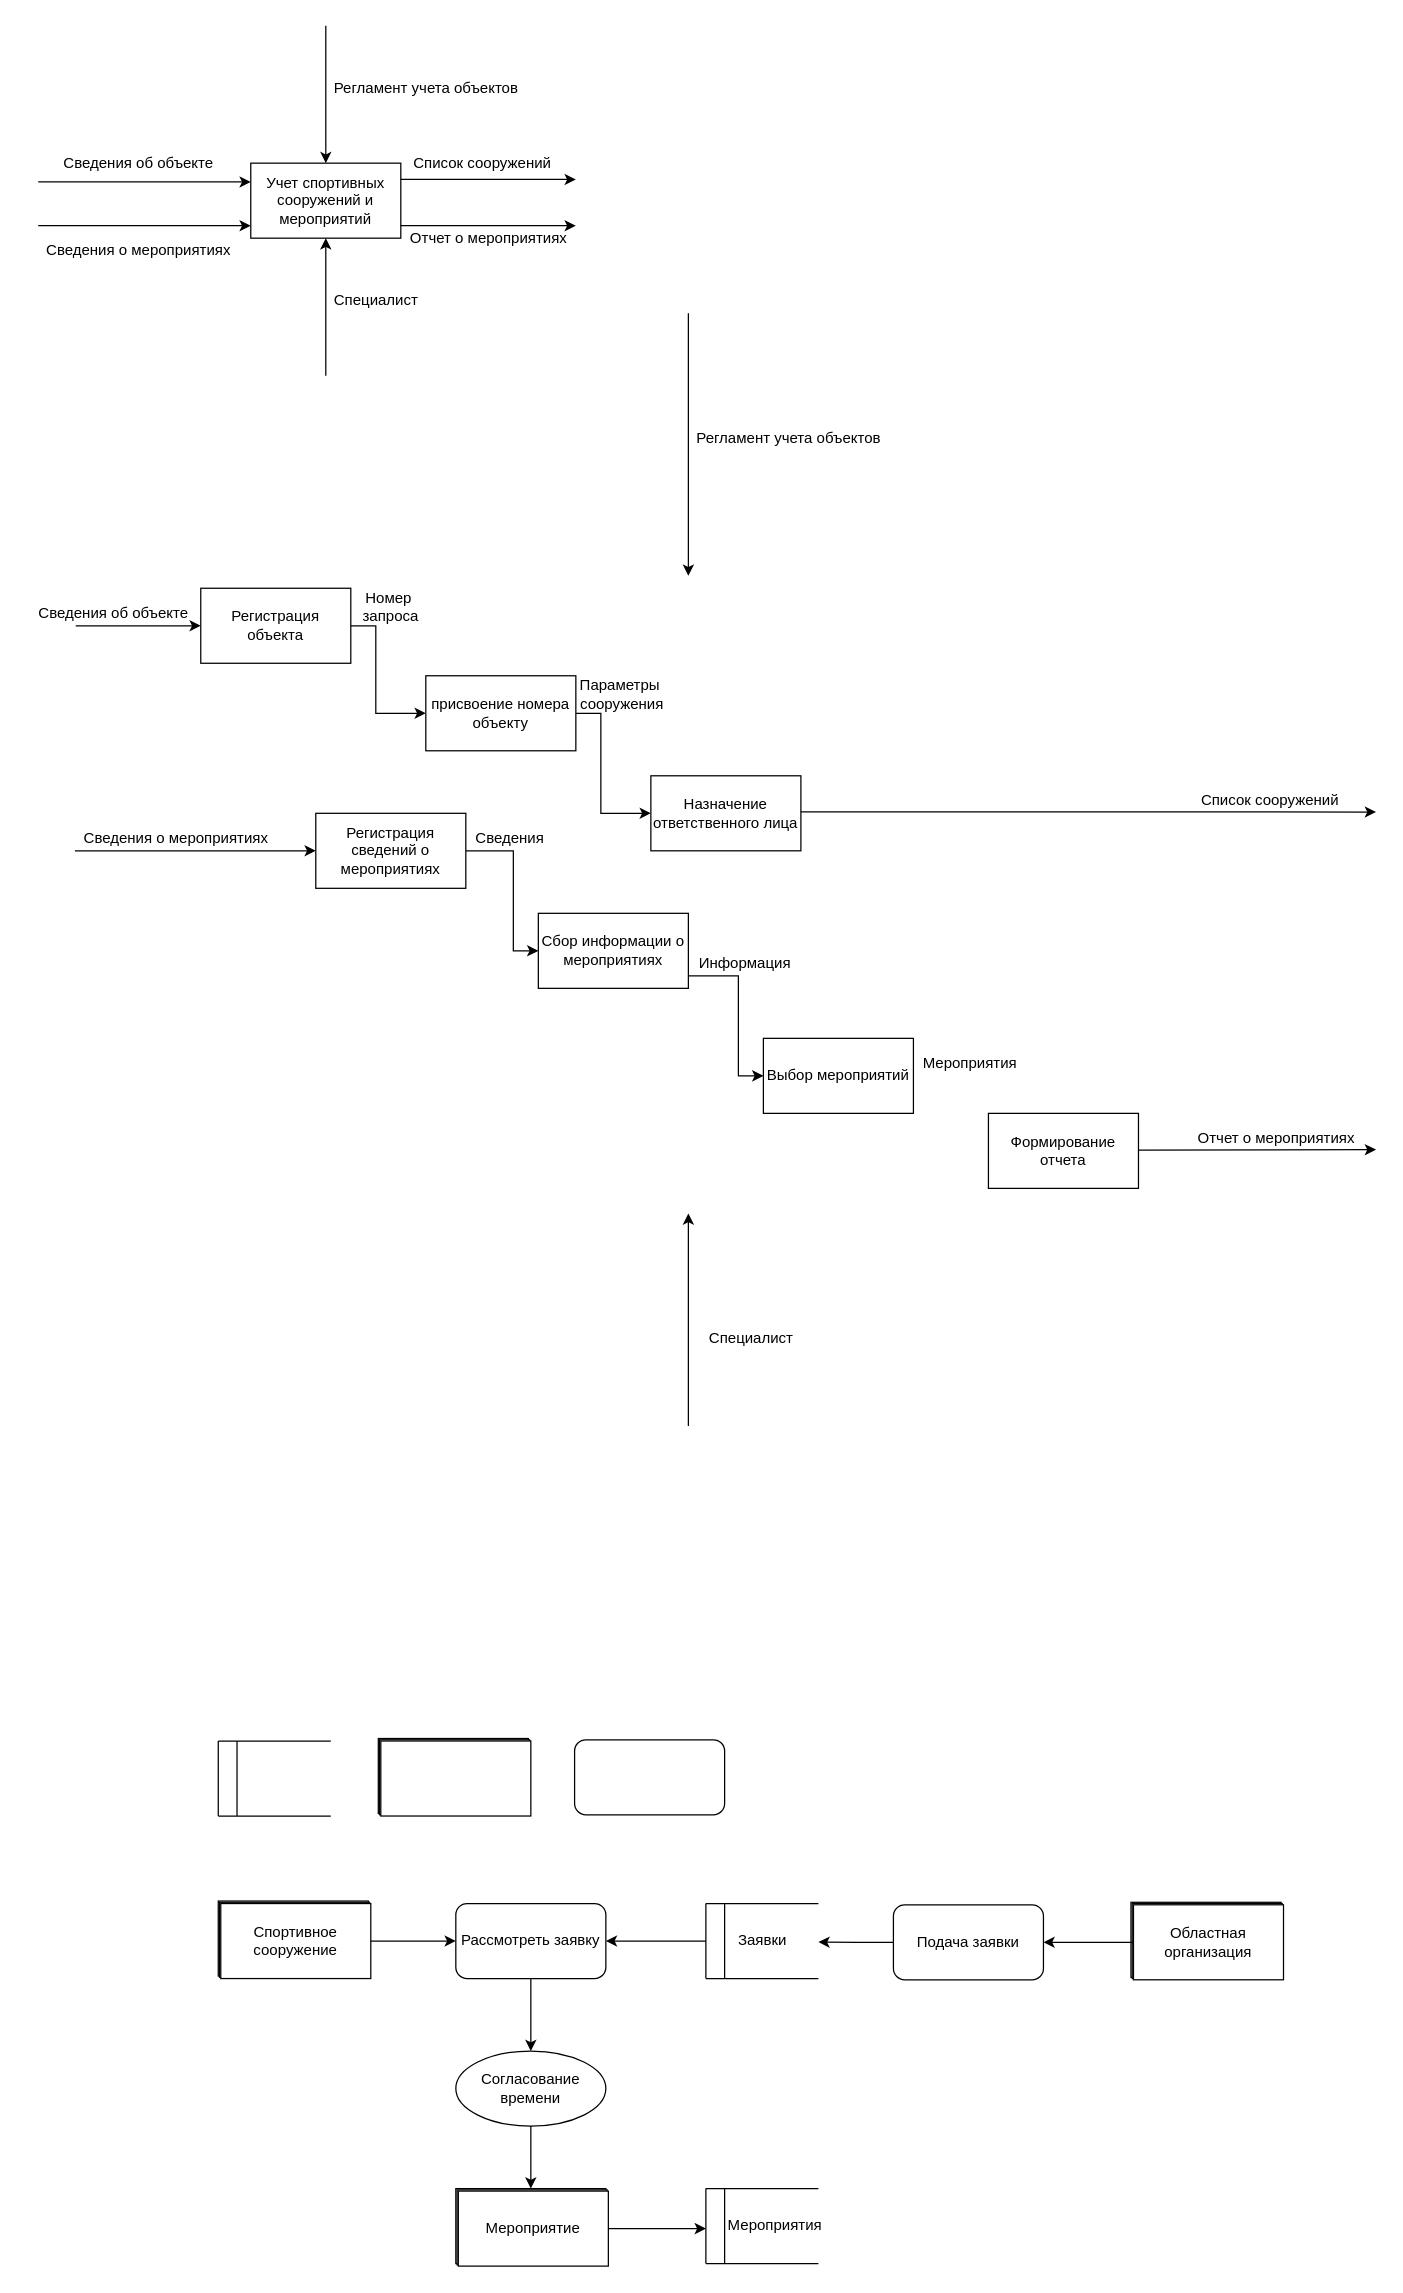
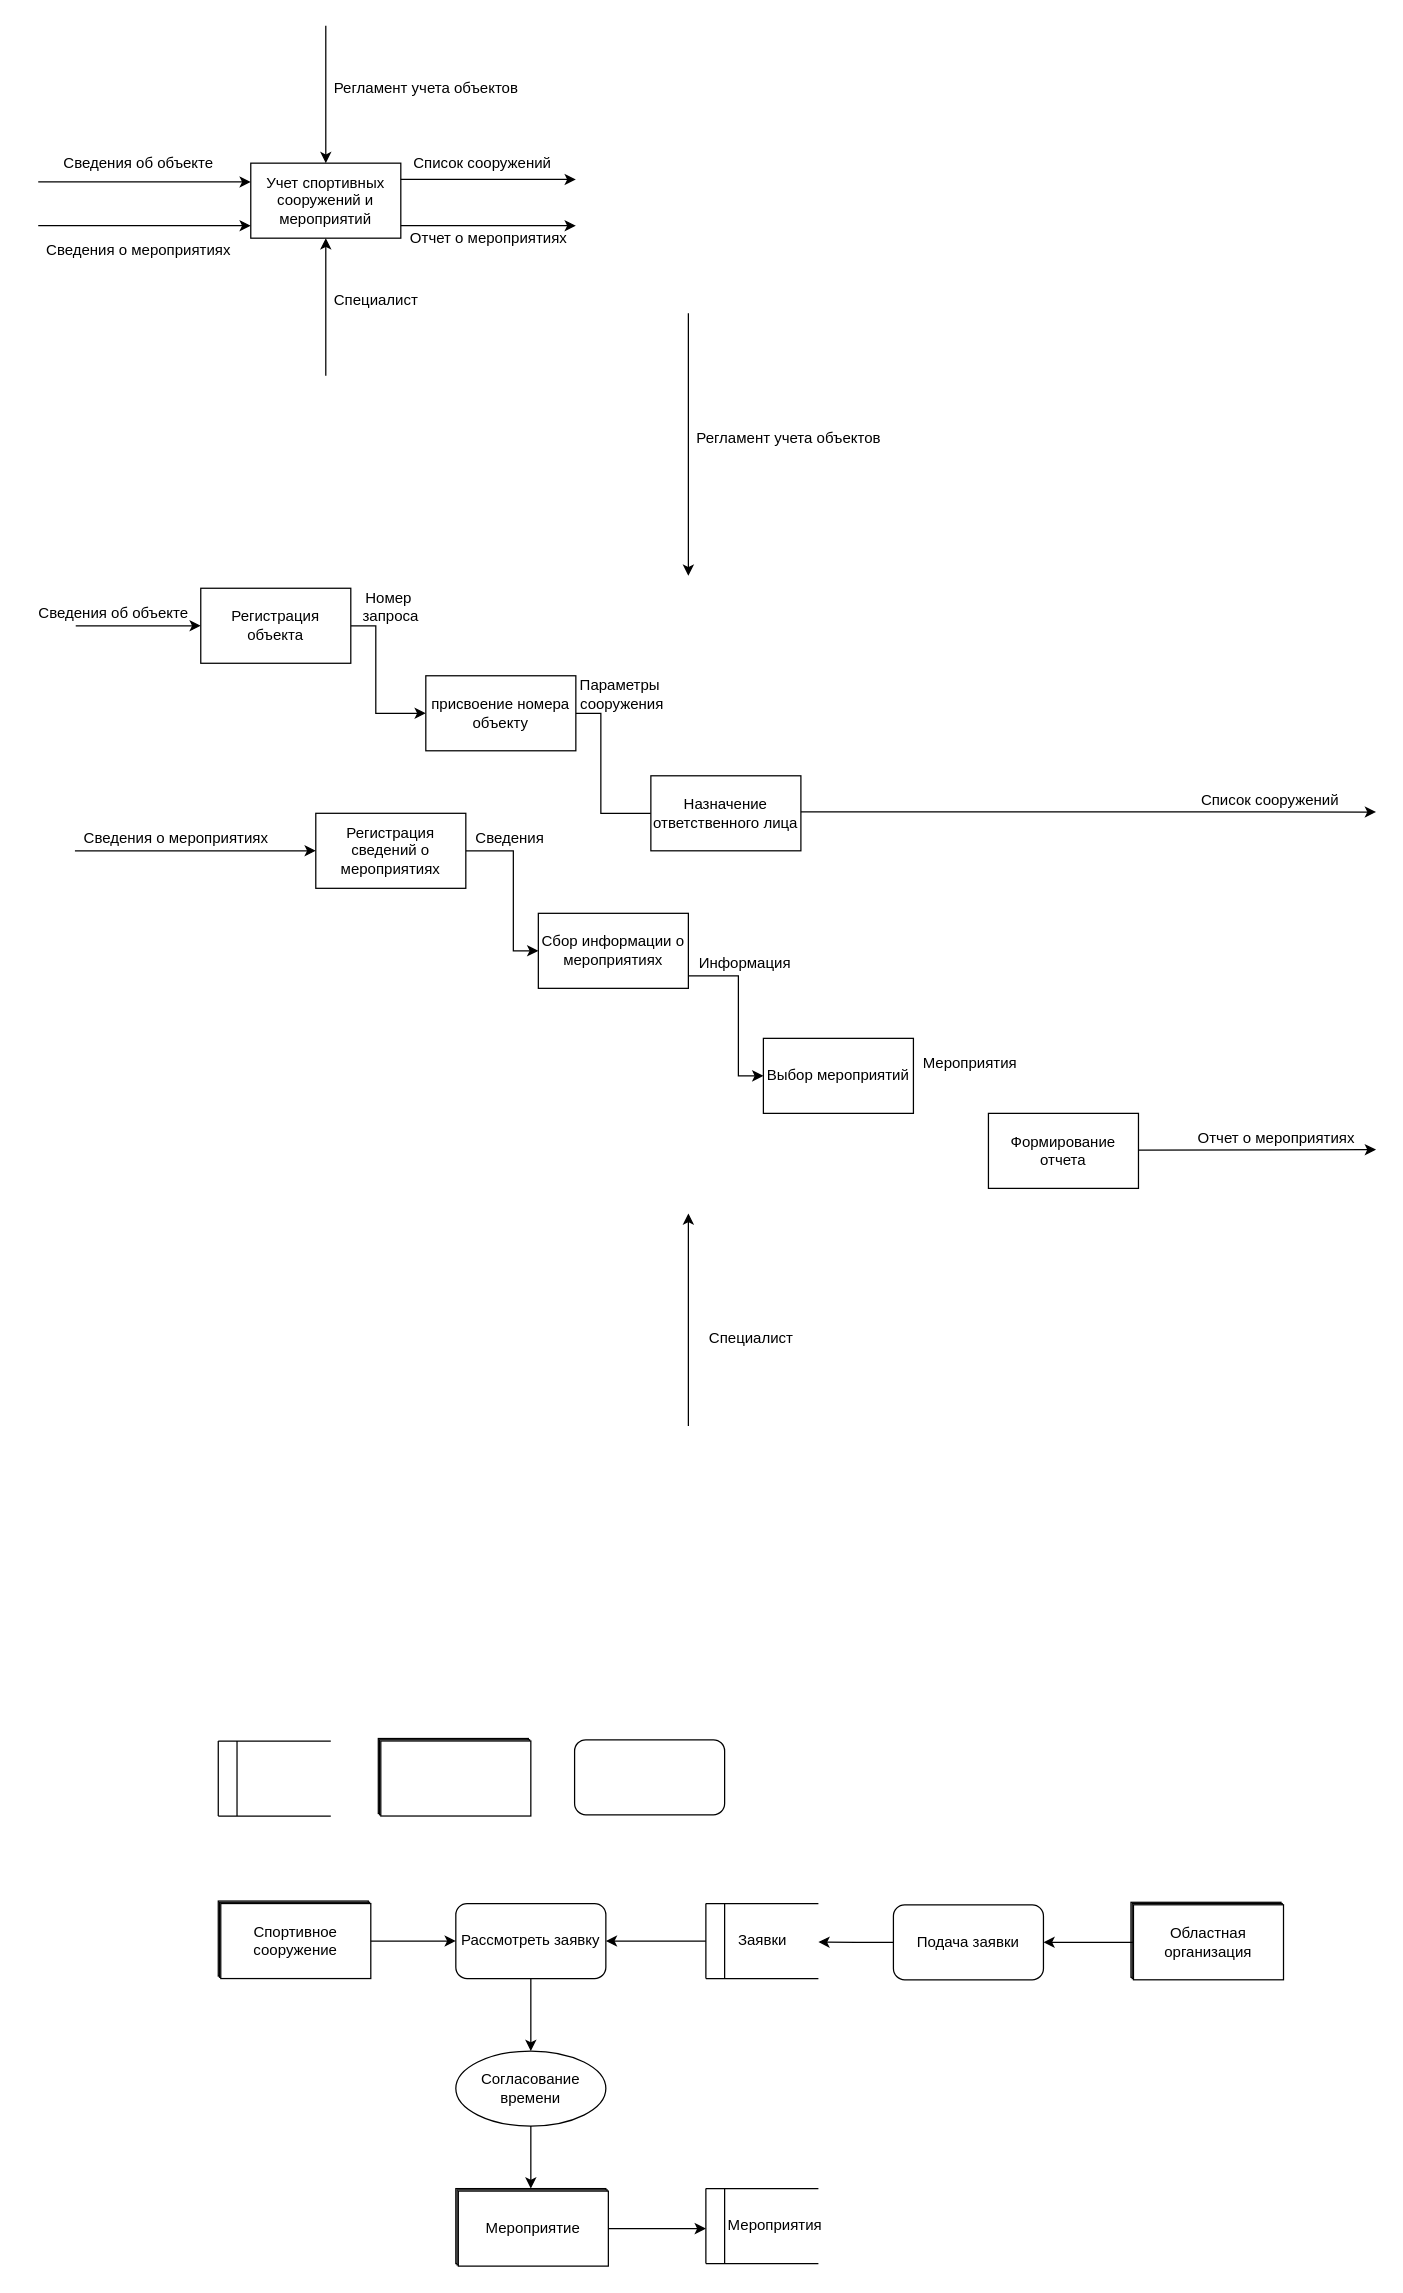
(641, 813) -> (644, 813)
